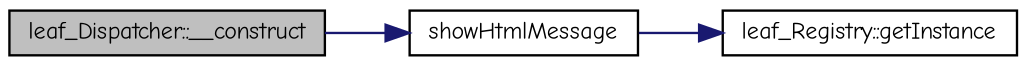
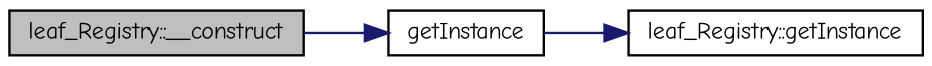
(167, 33) -> (157, 33)
(524, 33) -> (466, 33)
